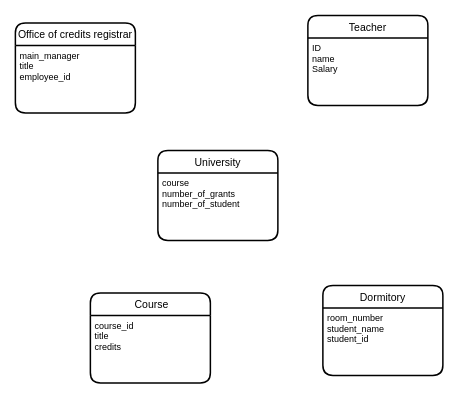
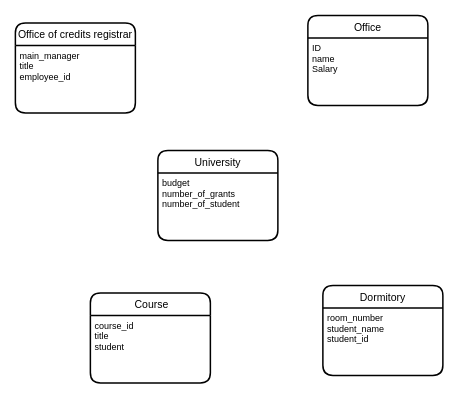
(368, 27) -> (368, 27)
(177, 183) -> (177, 183)
(116, 326) -> (116, 326)
